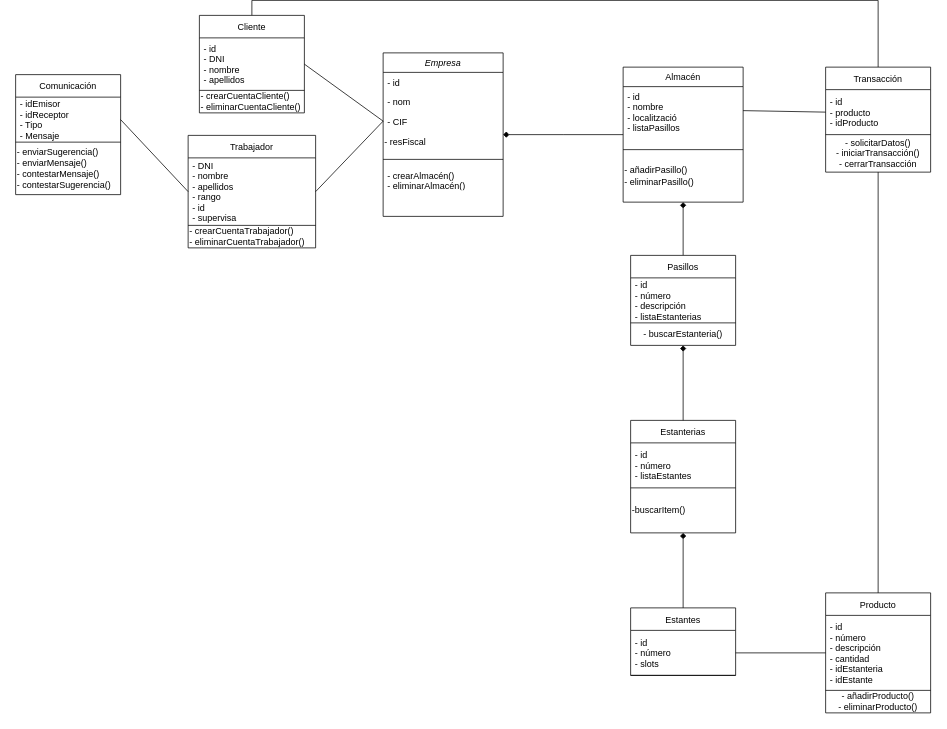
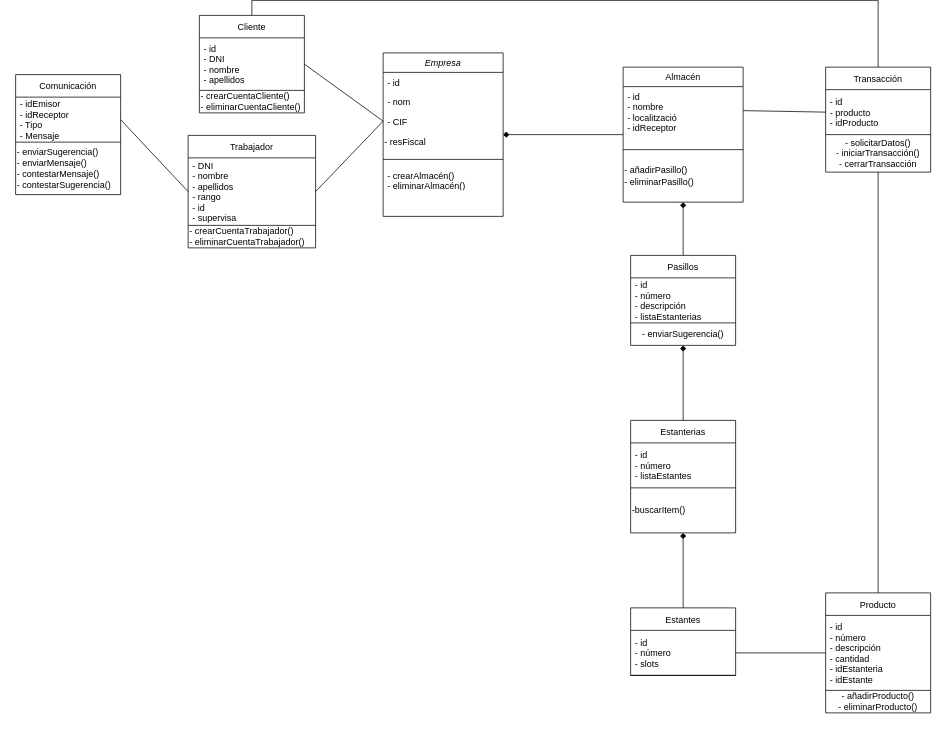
(635, 97) -> (635, 97)
(683, 334) -> (683, 334)
